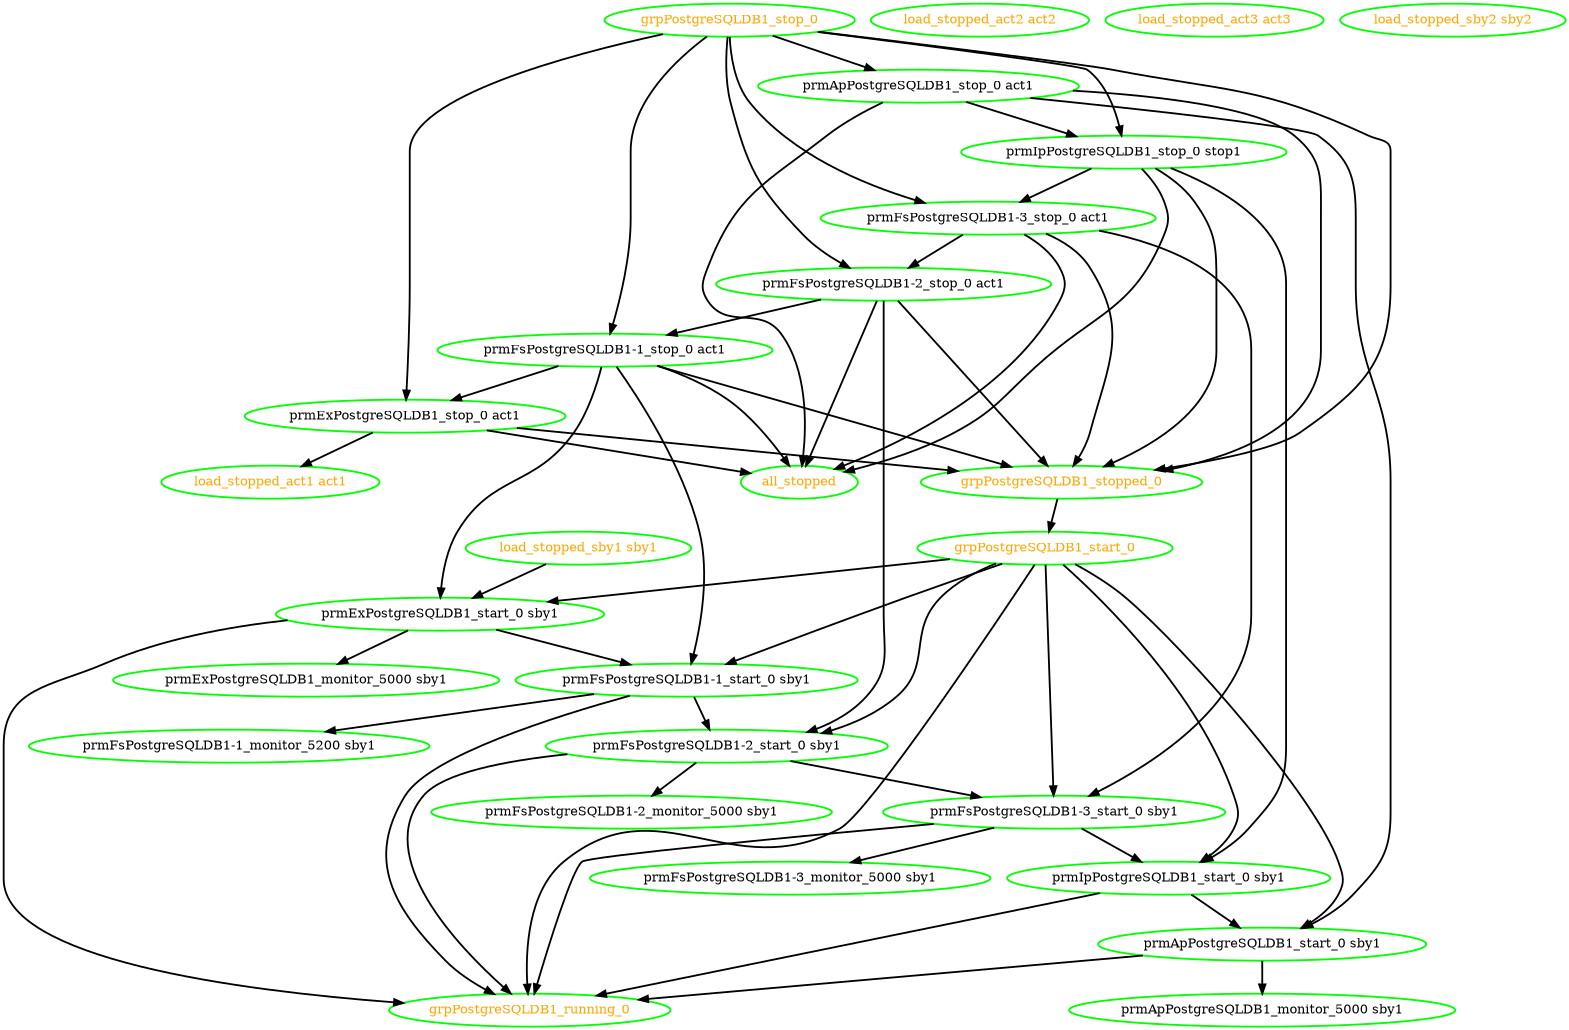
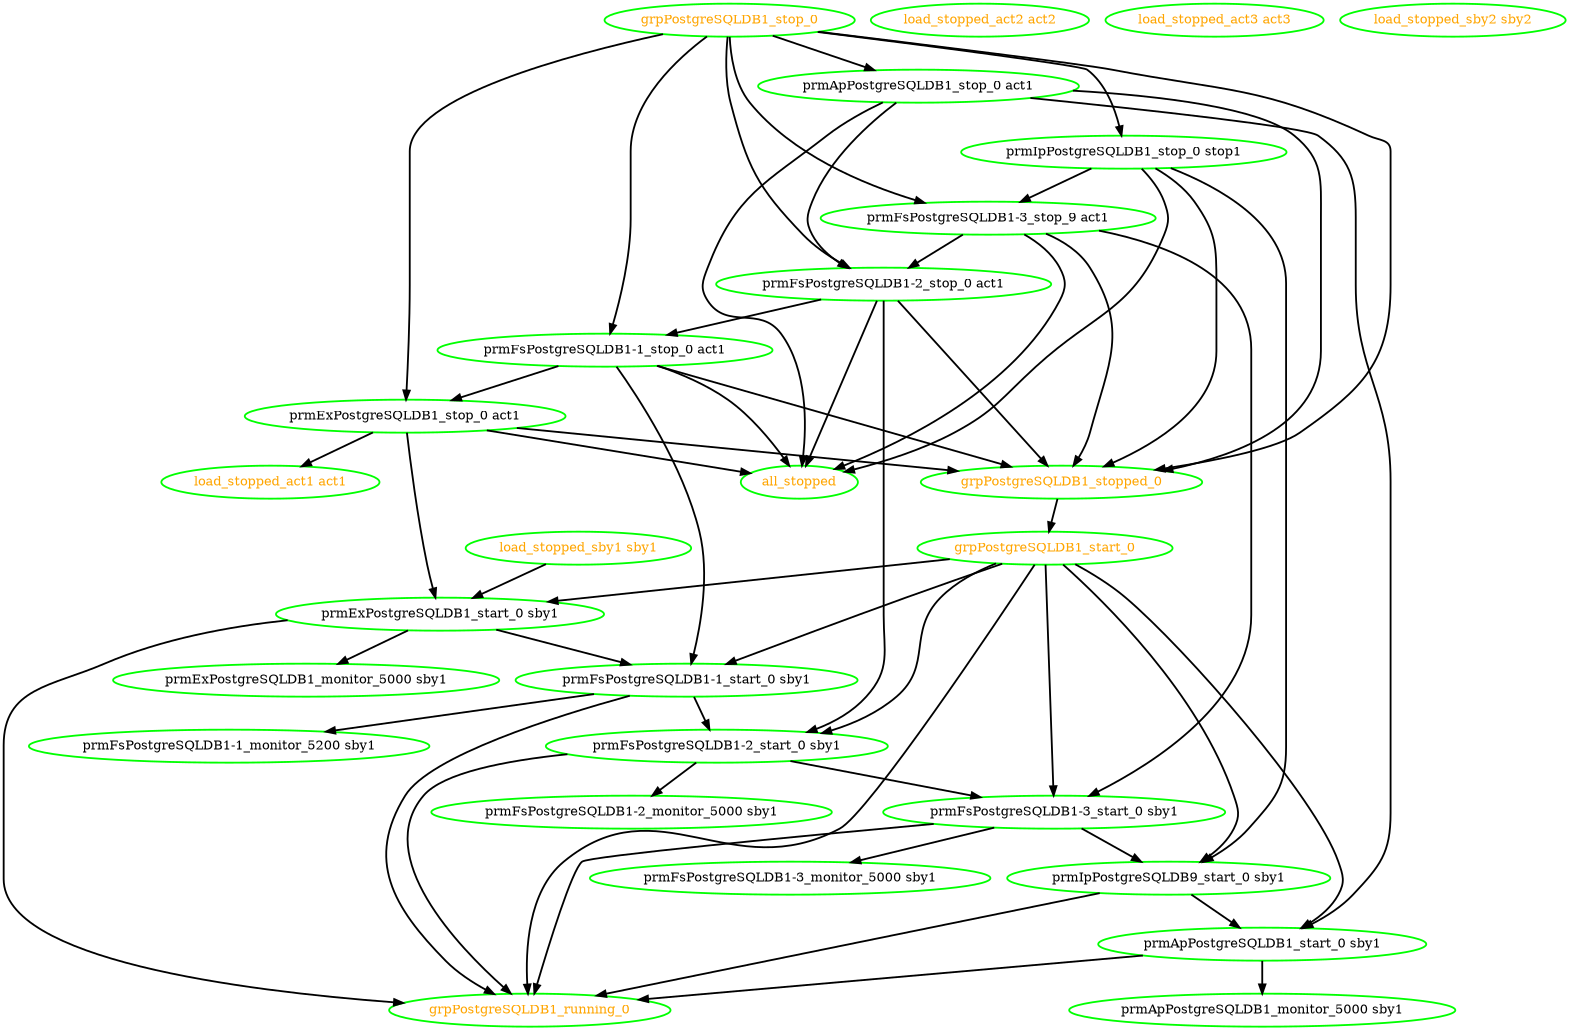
(1017, 118) -> (825, 176)
(988, 218) -> (988, 218)
(520, 478) -> (418, 511)
(1169, 878) -> (1169, 878)
